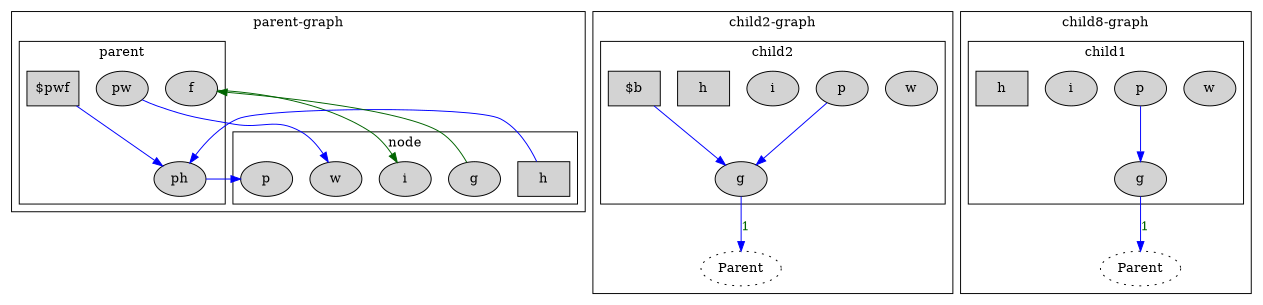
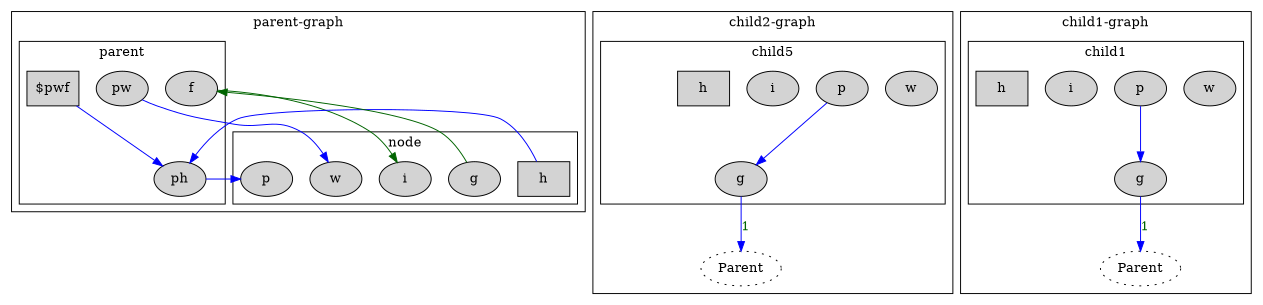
(1106, 23) -> (1106, 23)
(773, 52) -> (773, 52)
(634, 89) -> none
